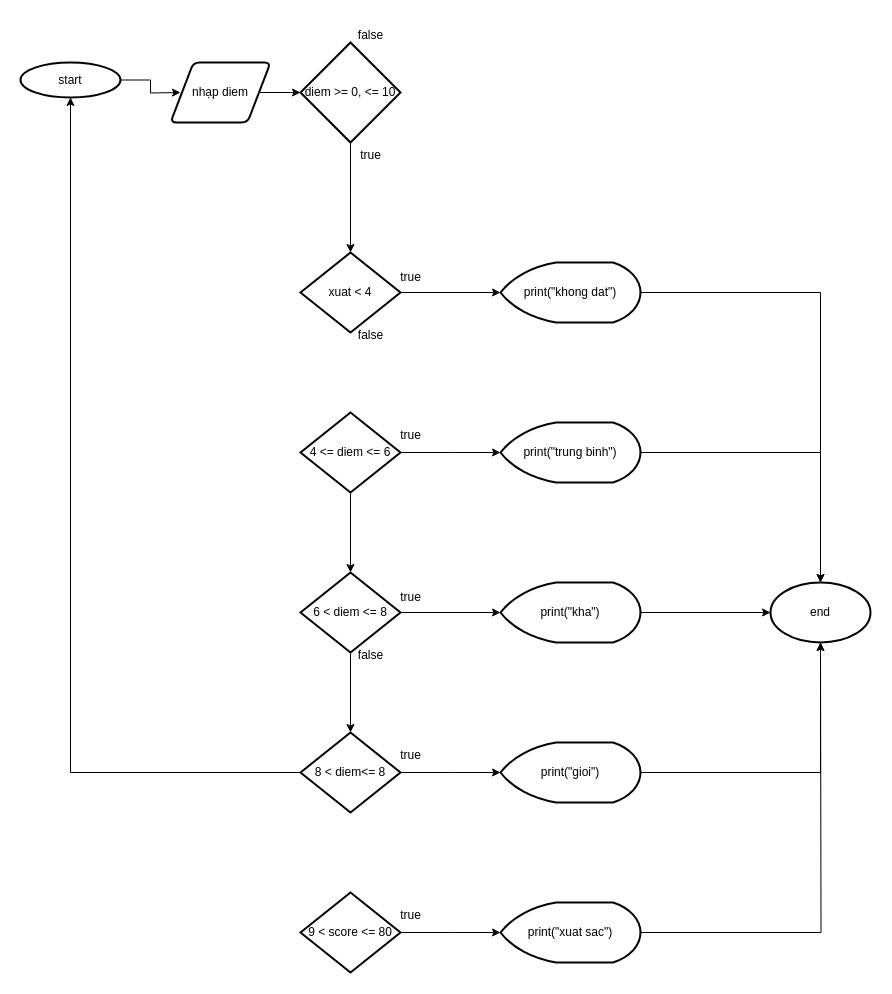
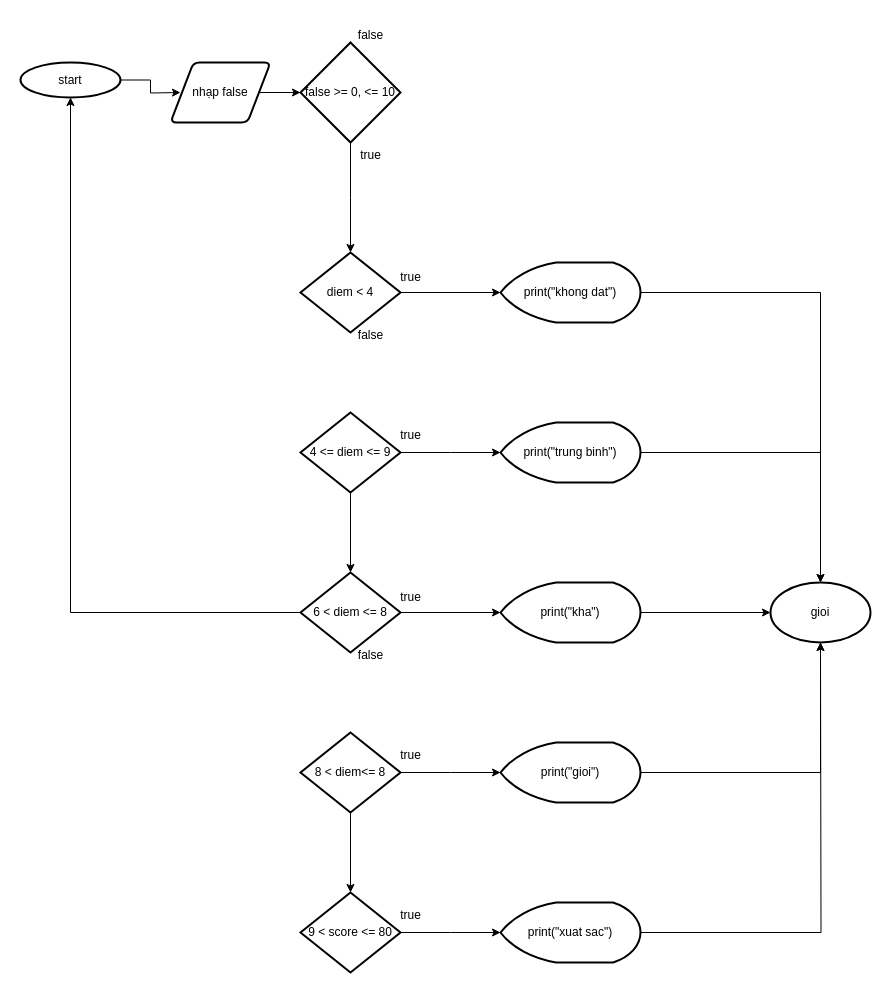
(221, 93) -> (221, 93)
(351, 93) -> (351, 93)
(351, 293) -> (351, 293)
(351, 453) -> (351, 453)
(821, 613) -> (821, 613)
(351, 689) -> (187, 613)
(107, 773) -> (351, 849)
